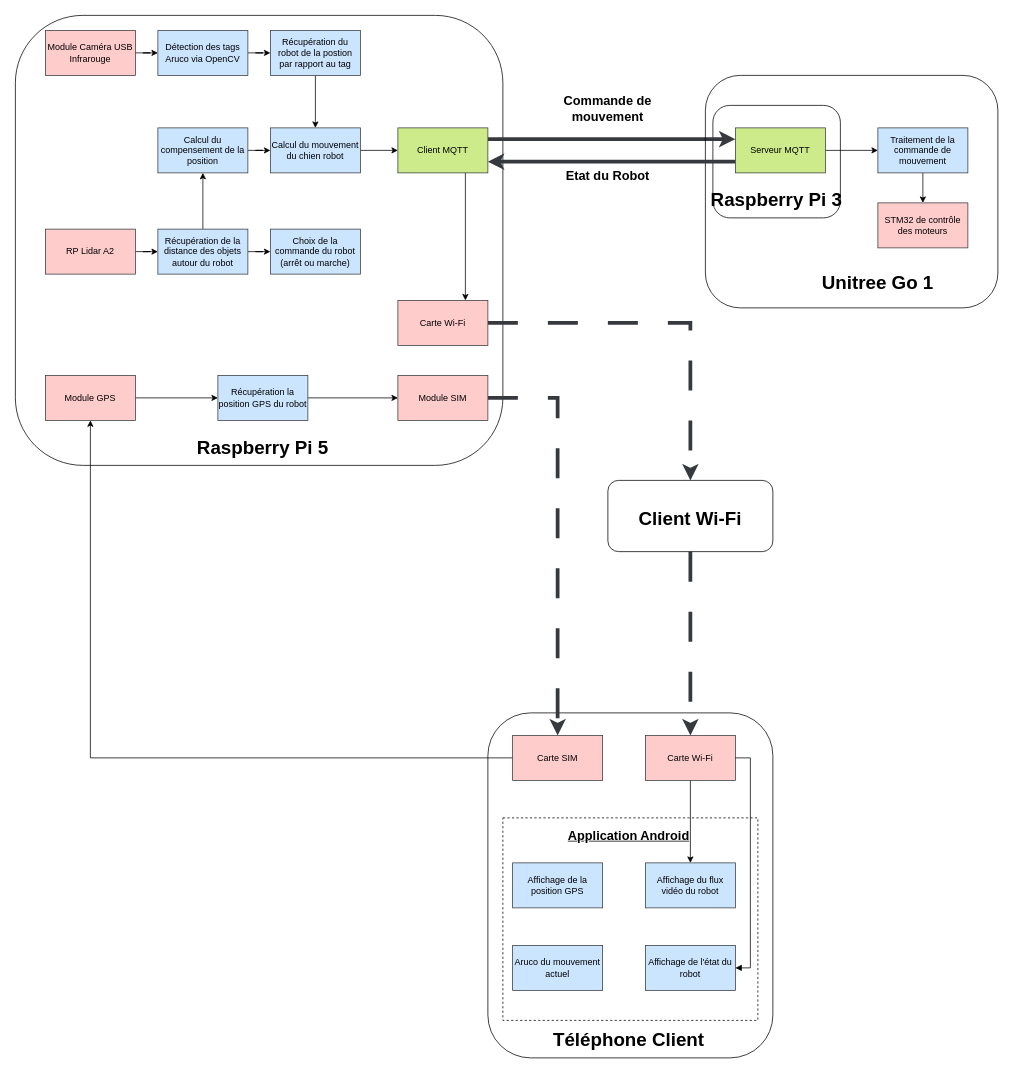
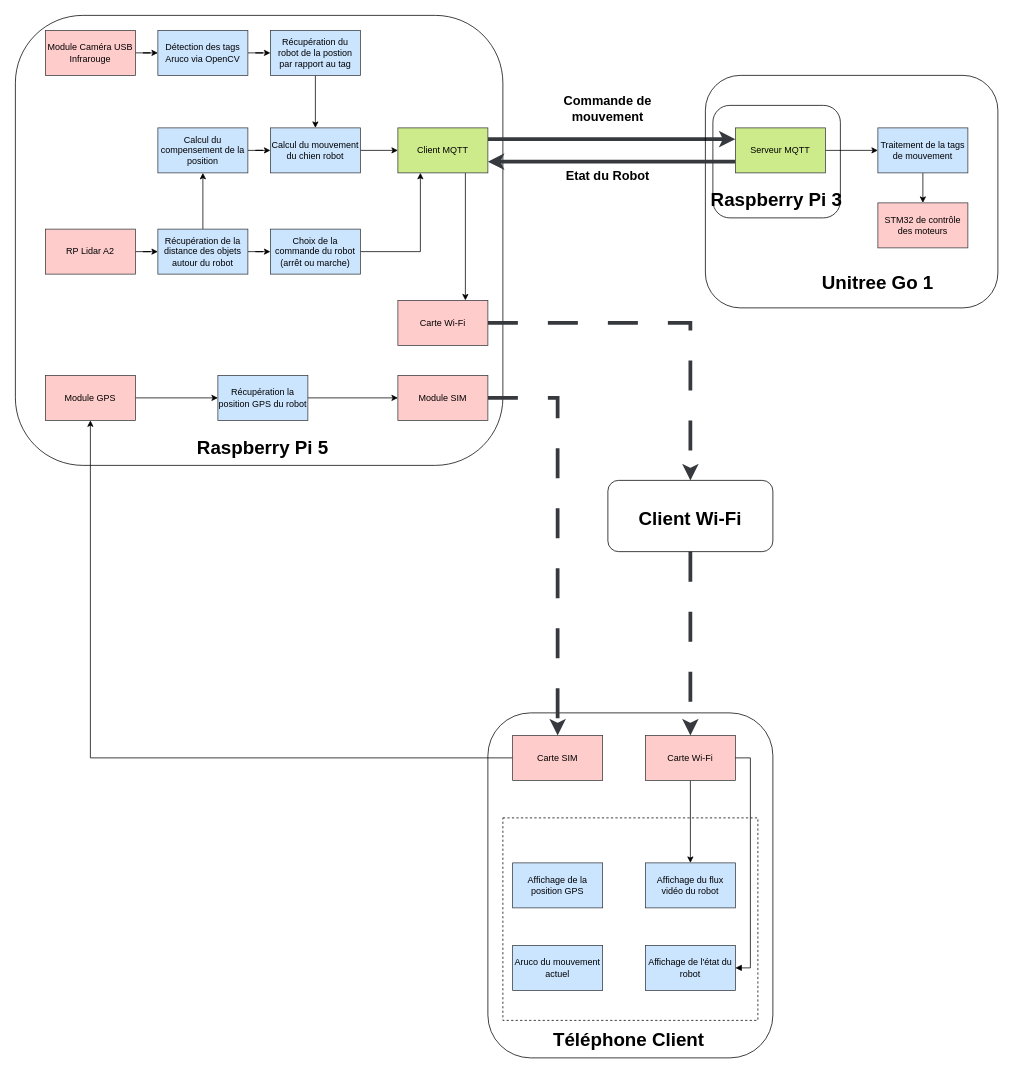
(923, 150) -> (923, 150)
none -> (420, 246)
(629, 837) -> none
